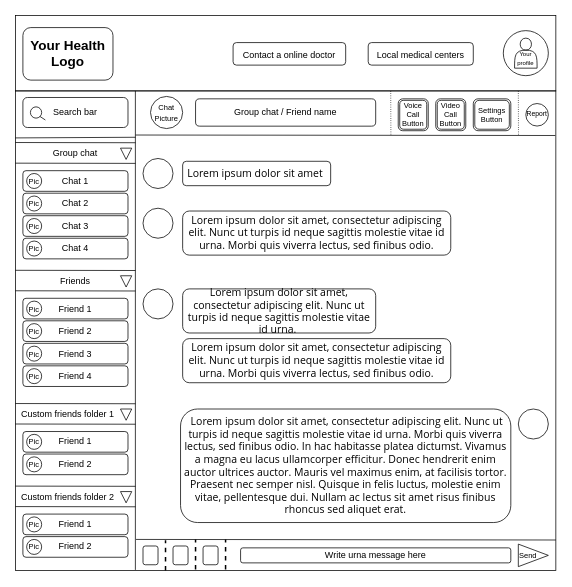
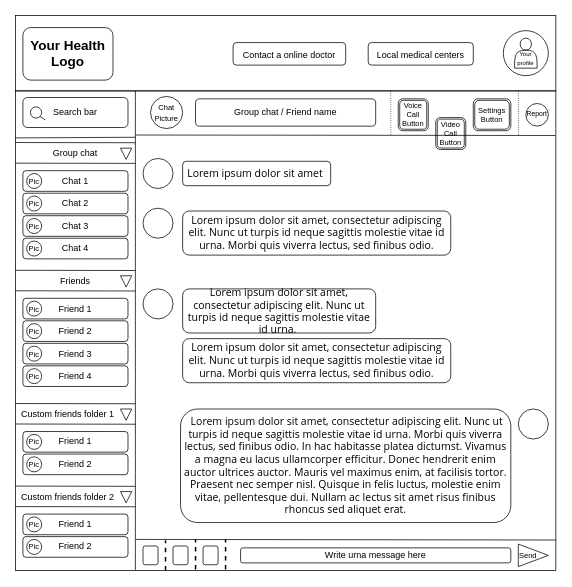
(450, 115) -> (450, 133)
